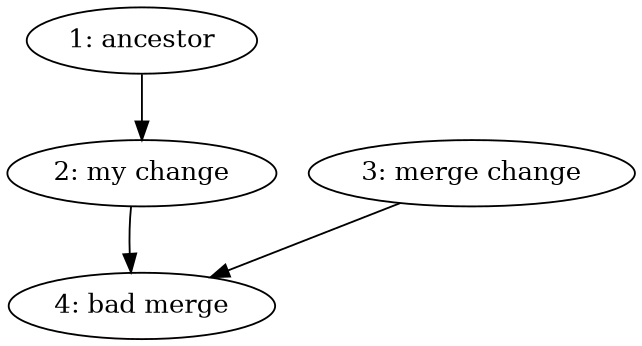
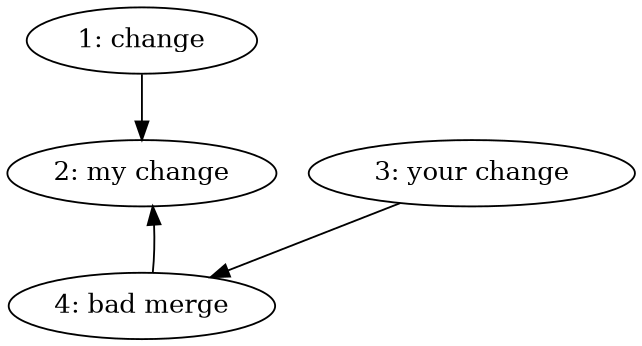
(142, 41) -> (142, 41)
(472, 173) -> (472, 173)
(130, 230) -> (154, 249)
